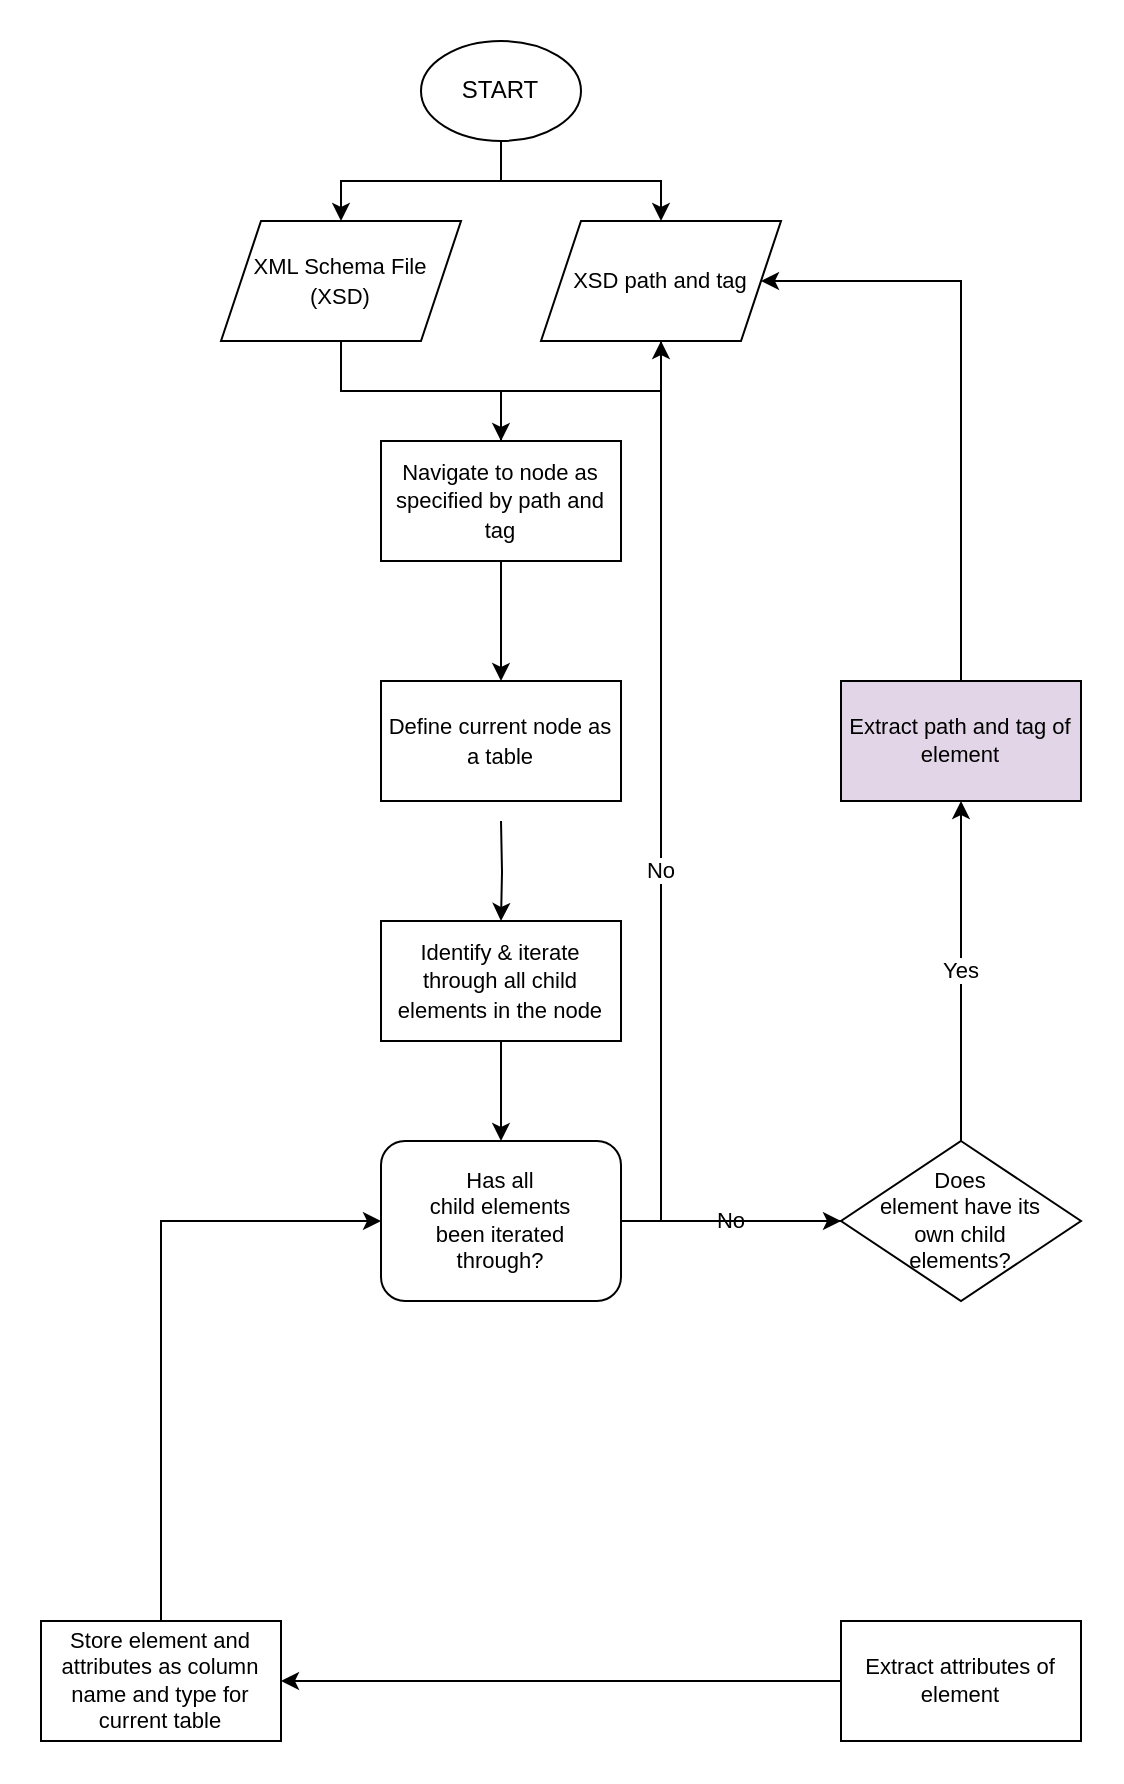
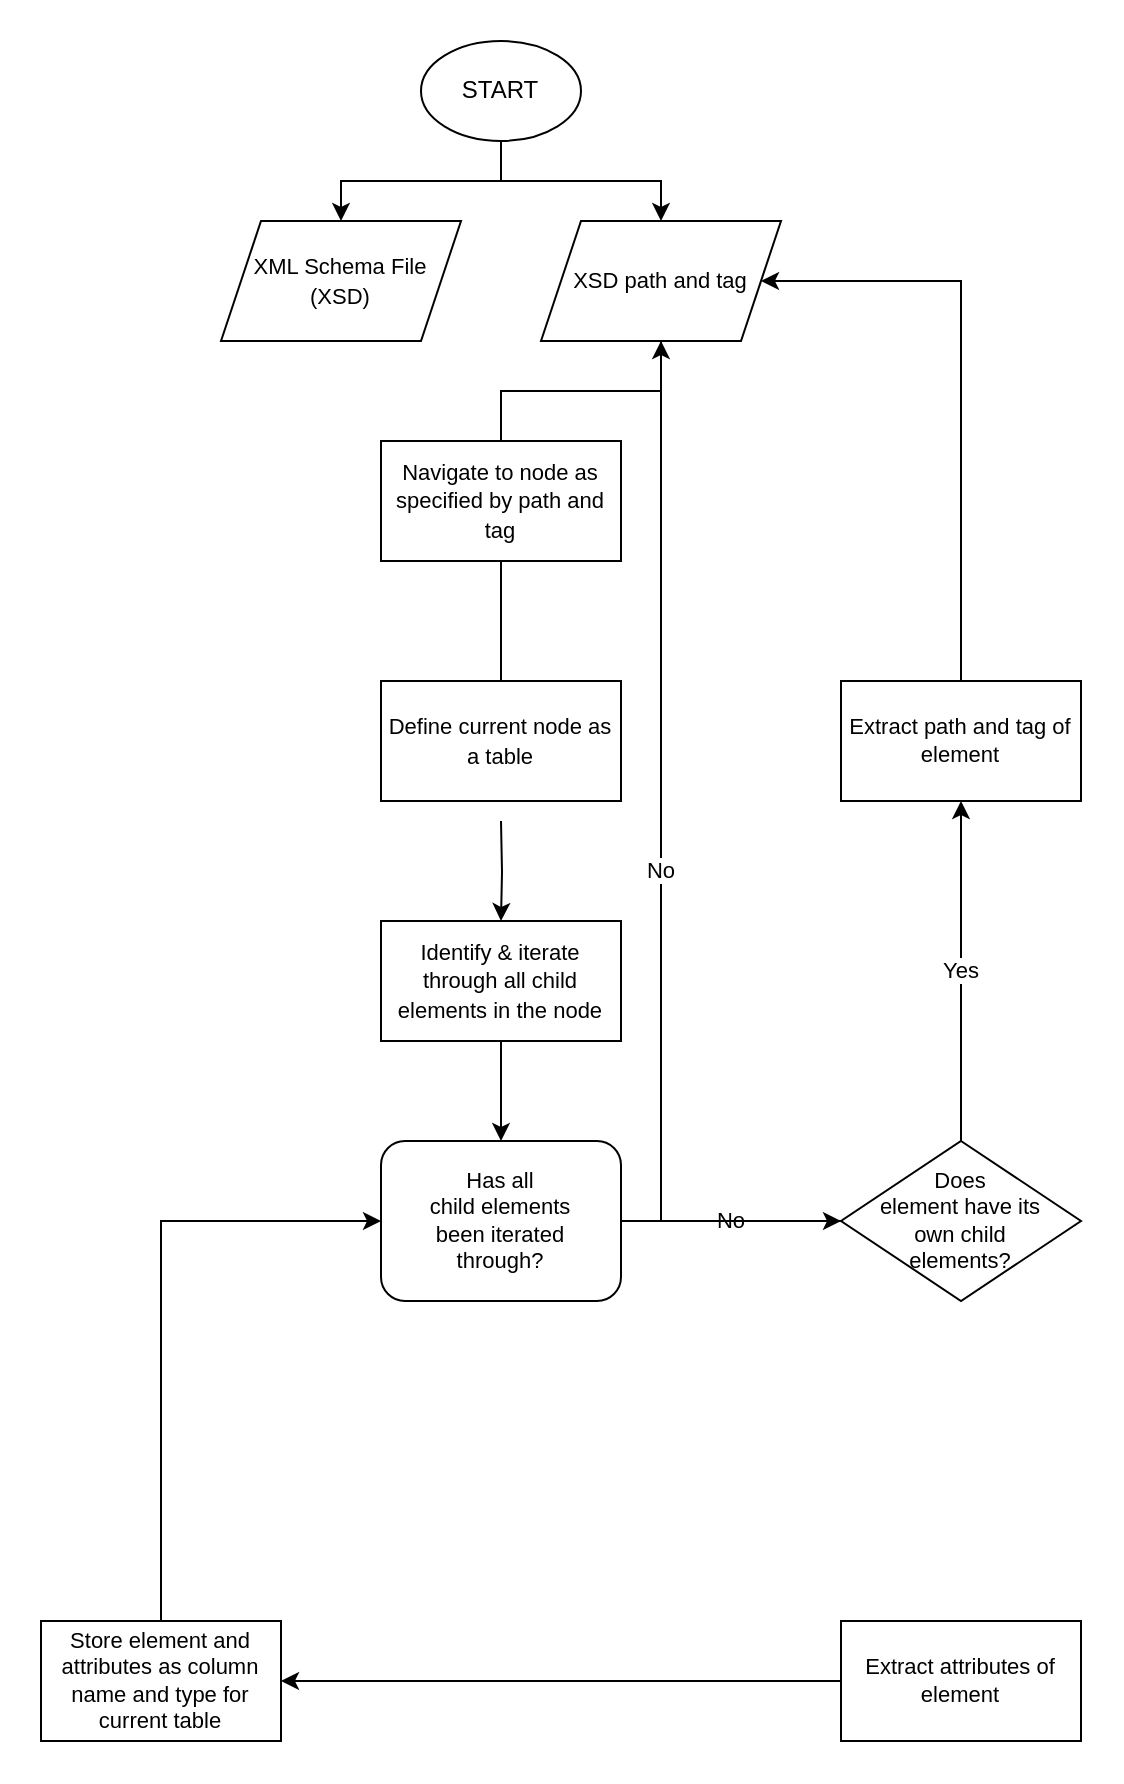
(394, 391) -> none
(501, 666) -> (501, 671)
(961, 741) -> (961, 741)
